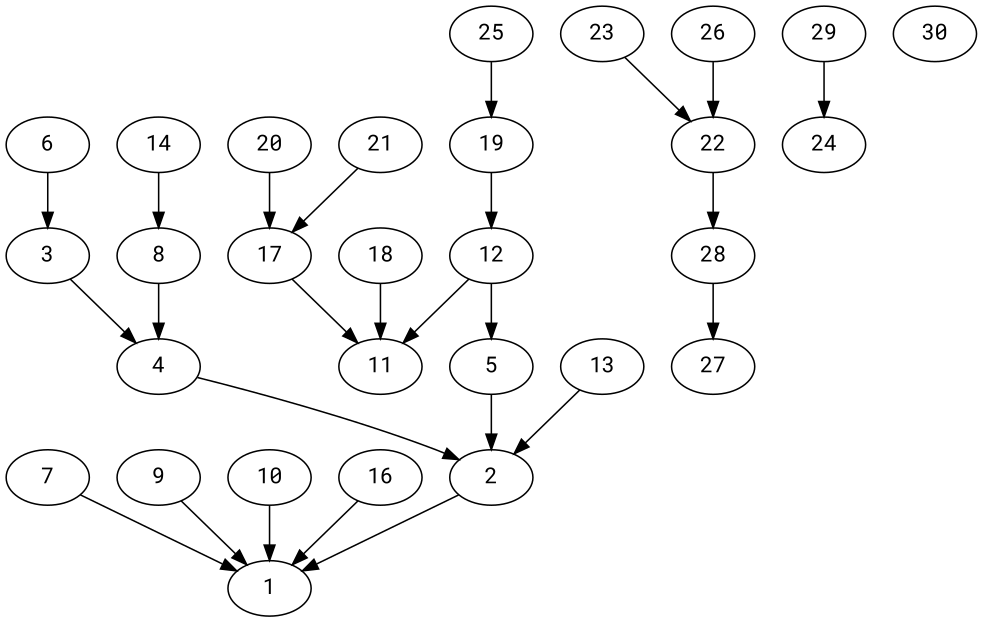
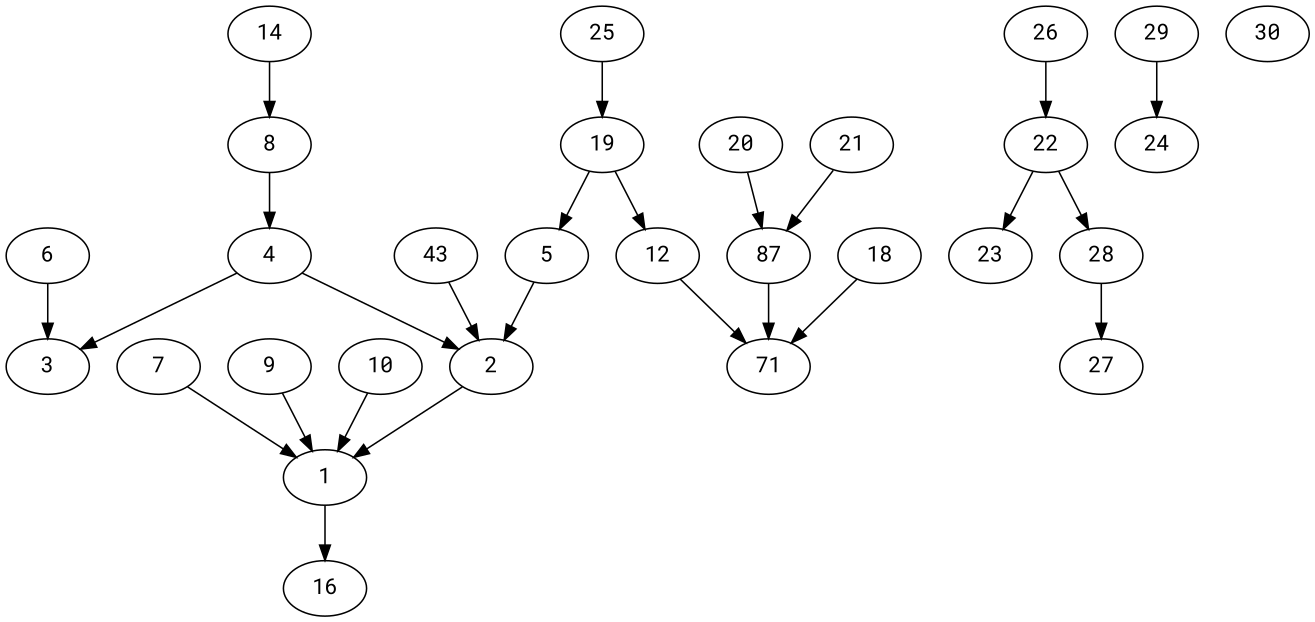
(652, 84) -> (1022, 193)
(270, 256) -> (769, 256)
(491, 304) -> (578, 193)
(98, 306) -> (166, 308)
(380, 367) -> (769, 367)
(602, 367) -> (436, 256)
(331, 527) -> (325, 525)
